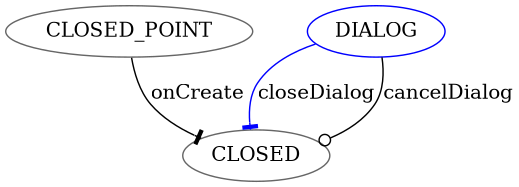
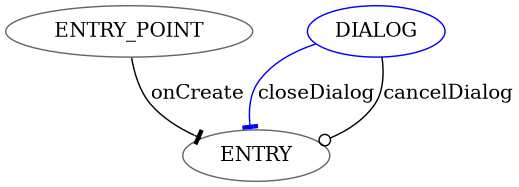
(129, 31) -> (129, 31)
(256, 156) -> (256, 156)
